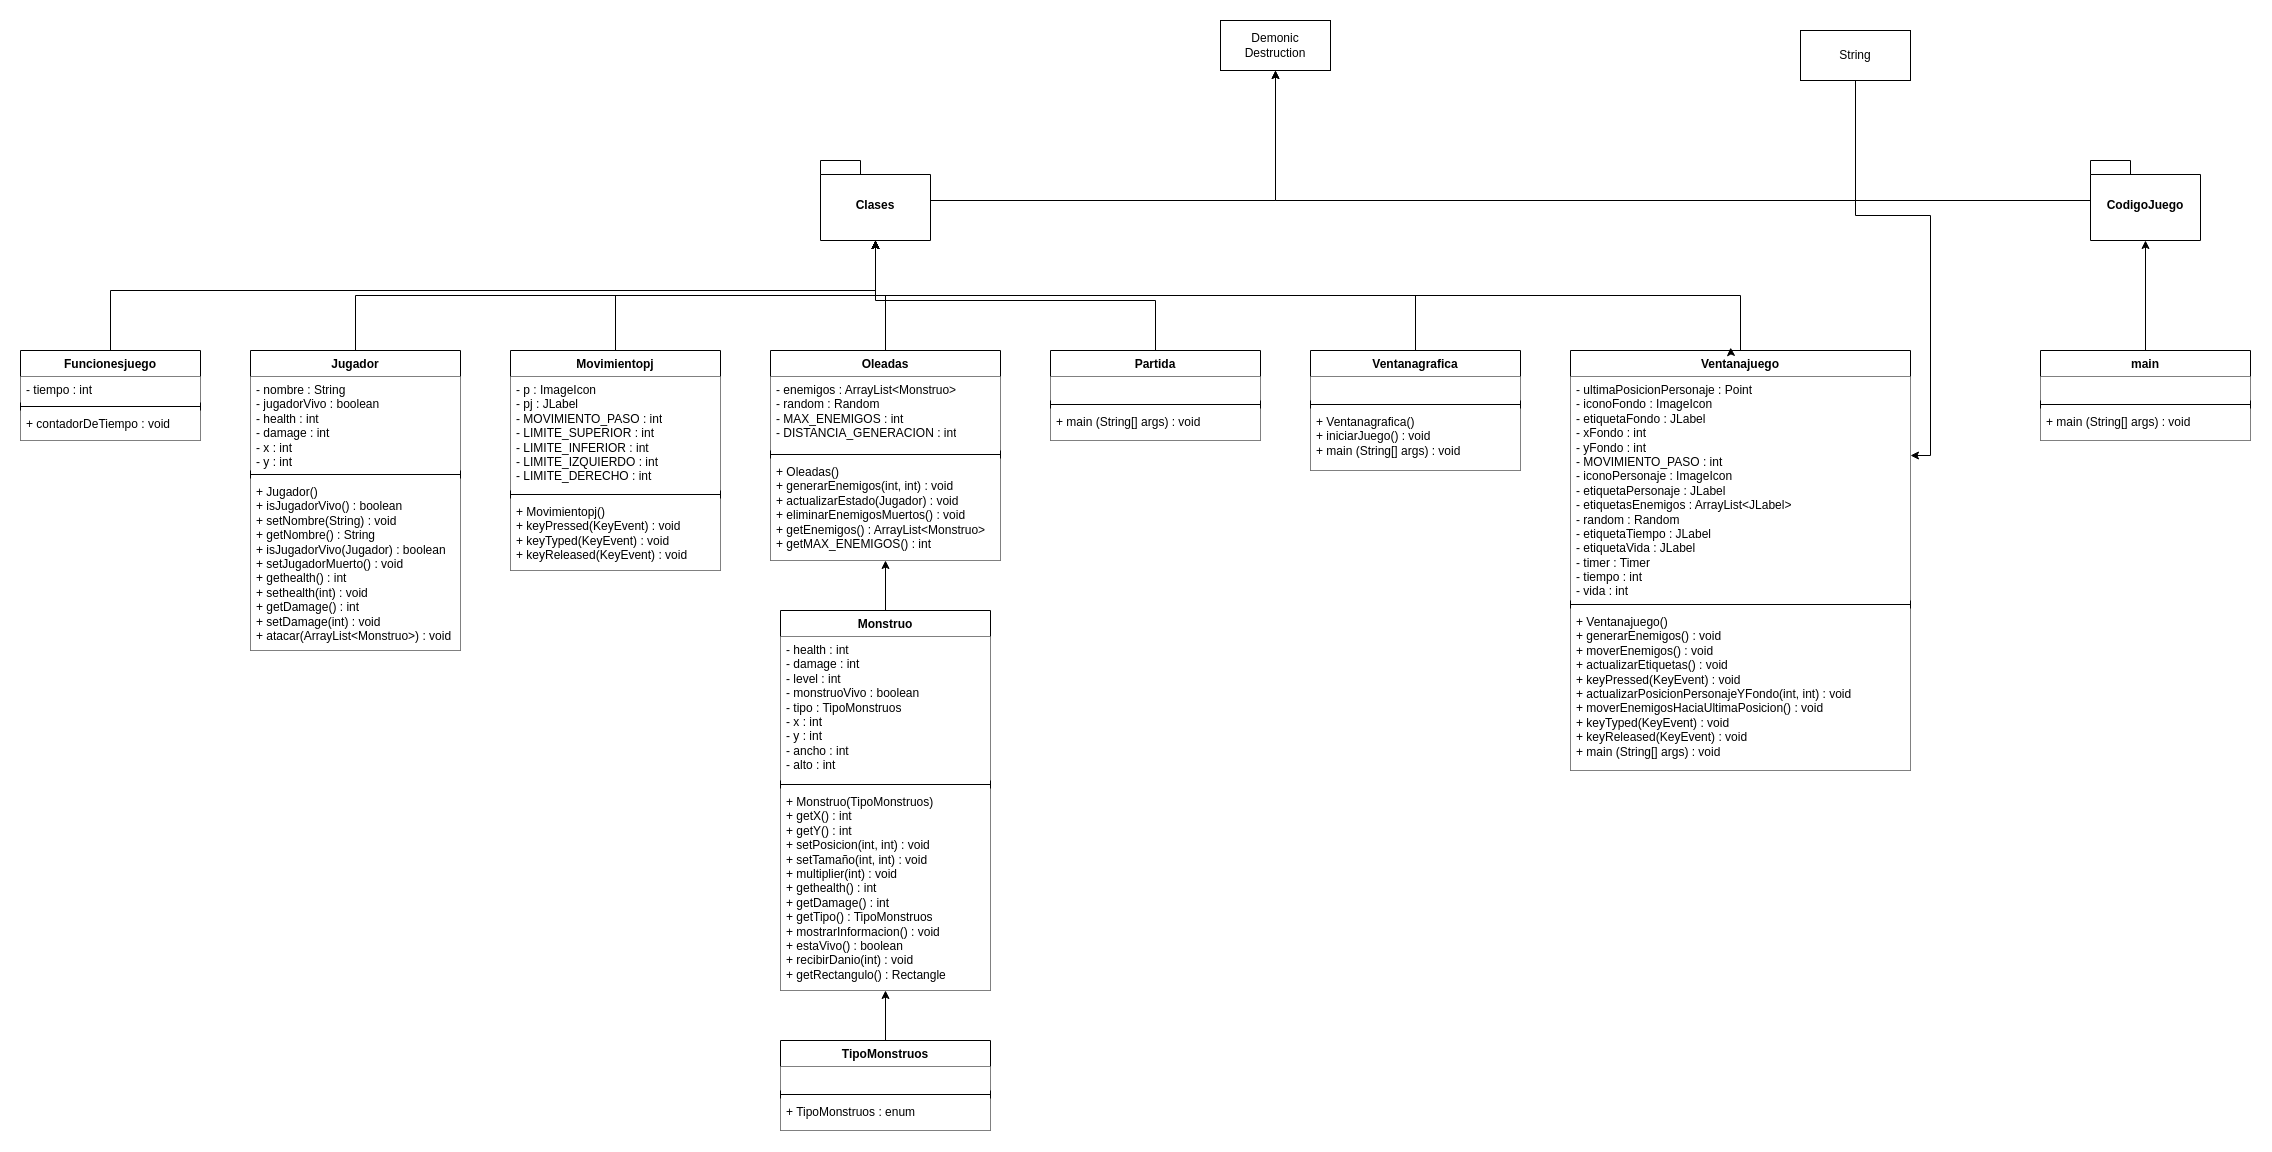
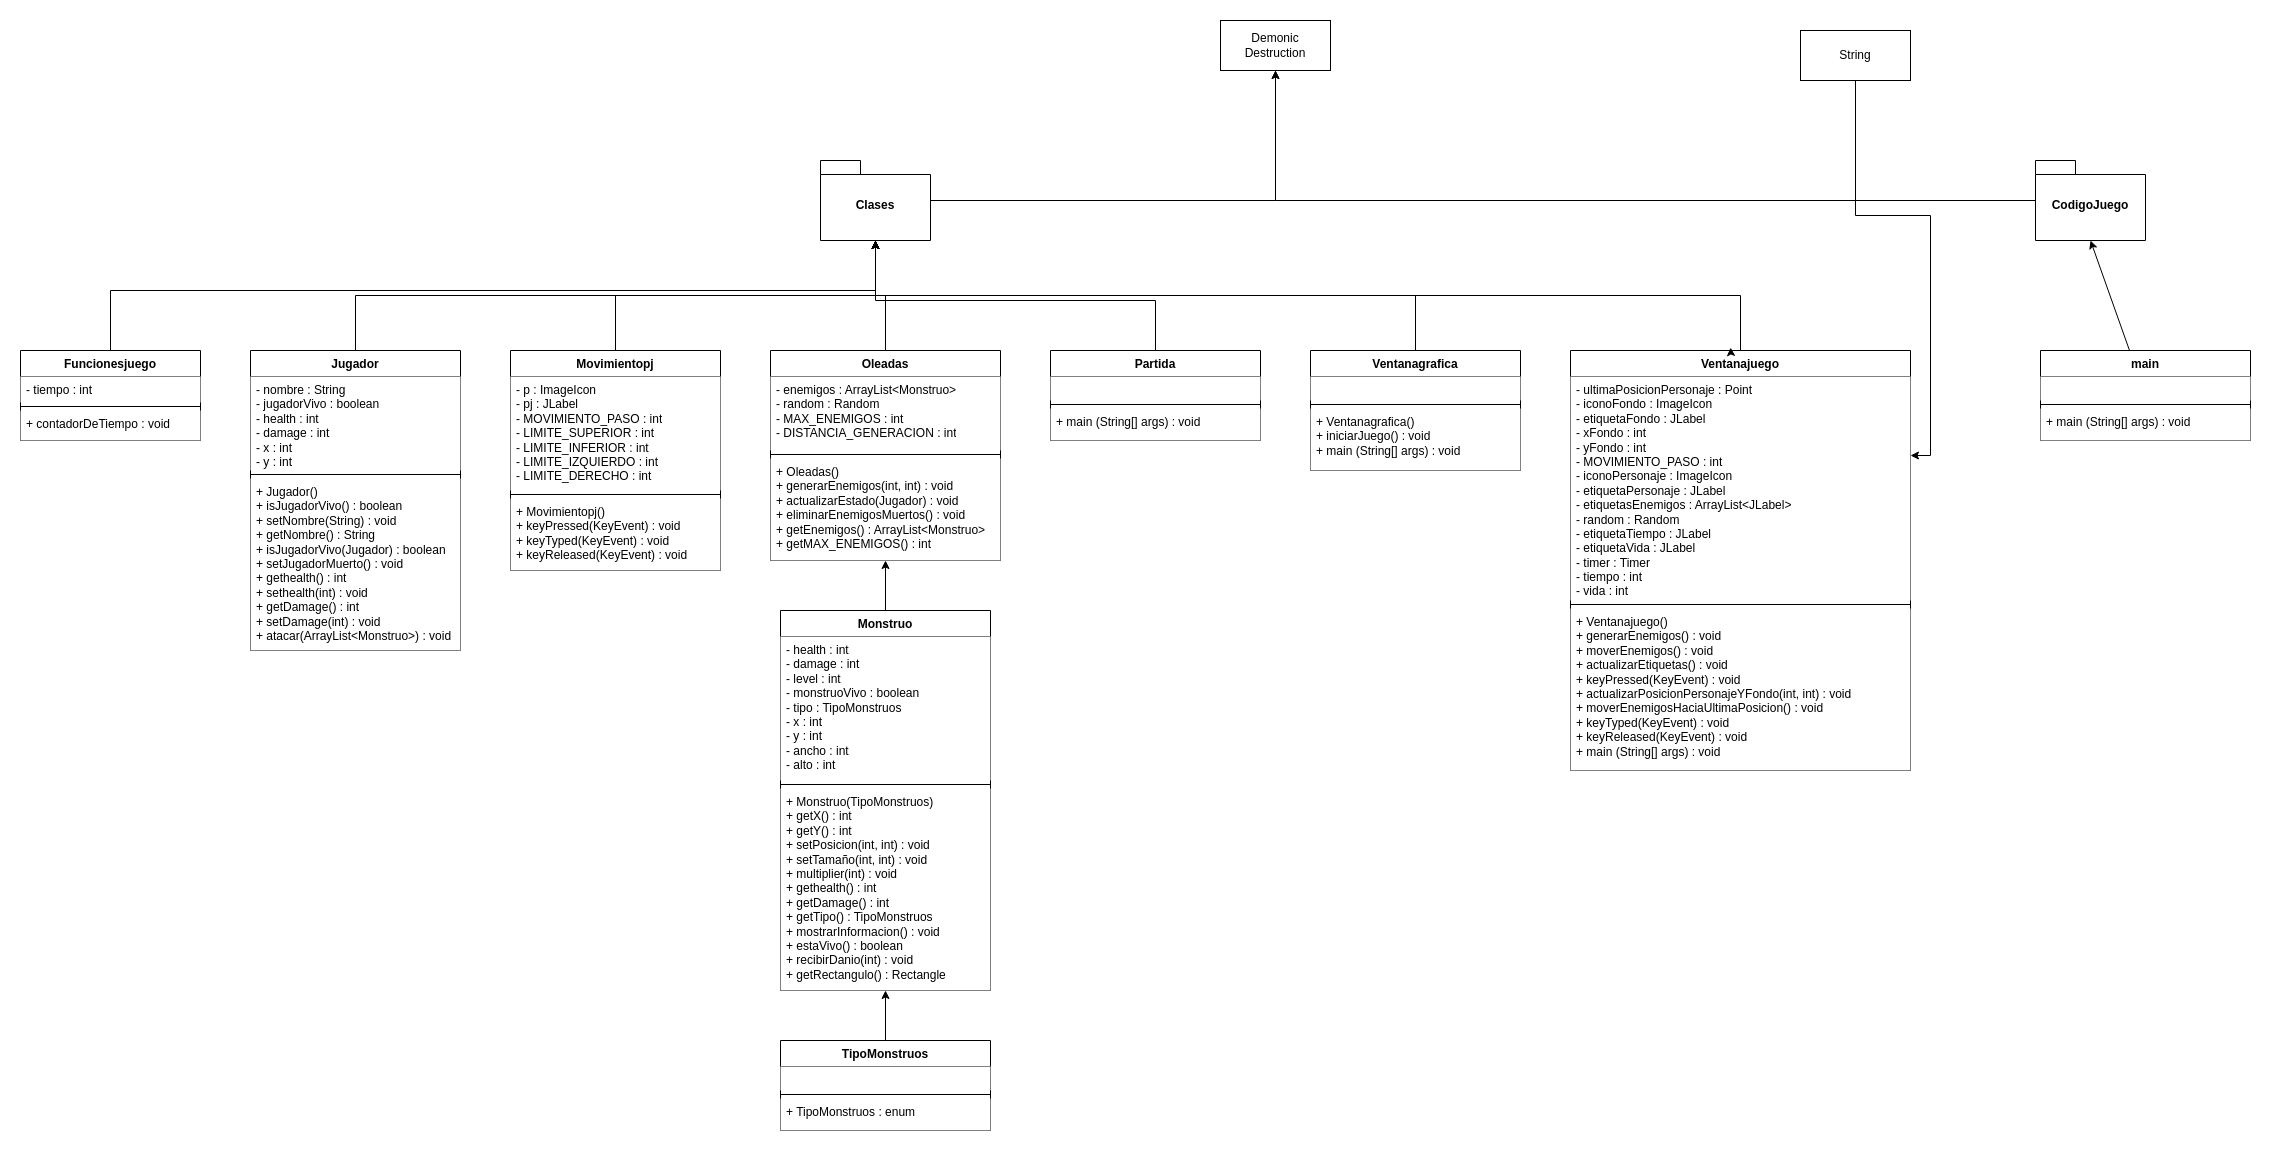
(2146, 201) -> (2091, 201)
